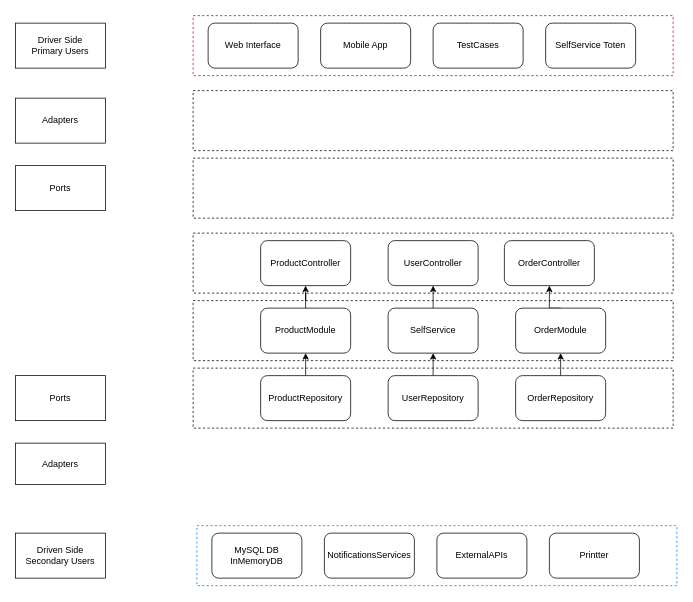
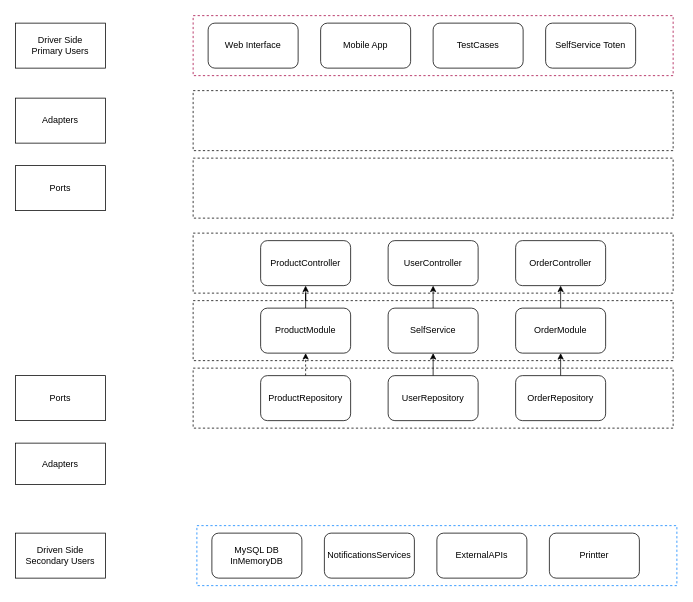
(549, 263) -> (561, 263)
(306, 366) -> (306, 366)
